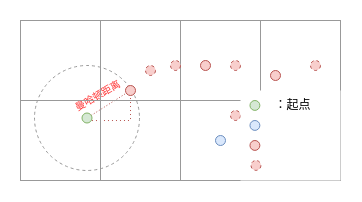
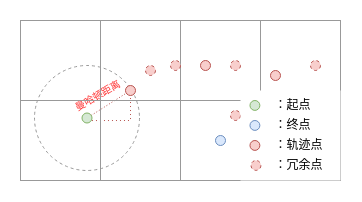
none -> (293, 126)
none -> (298, 146)
none -> (298, 166)
